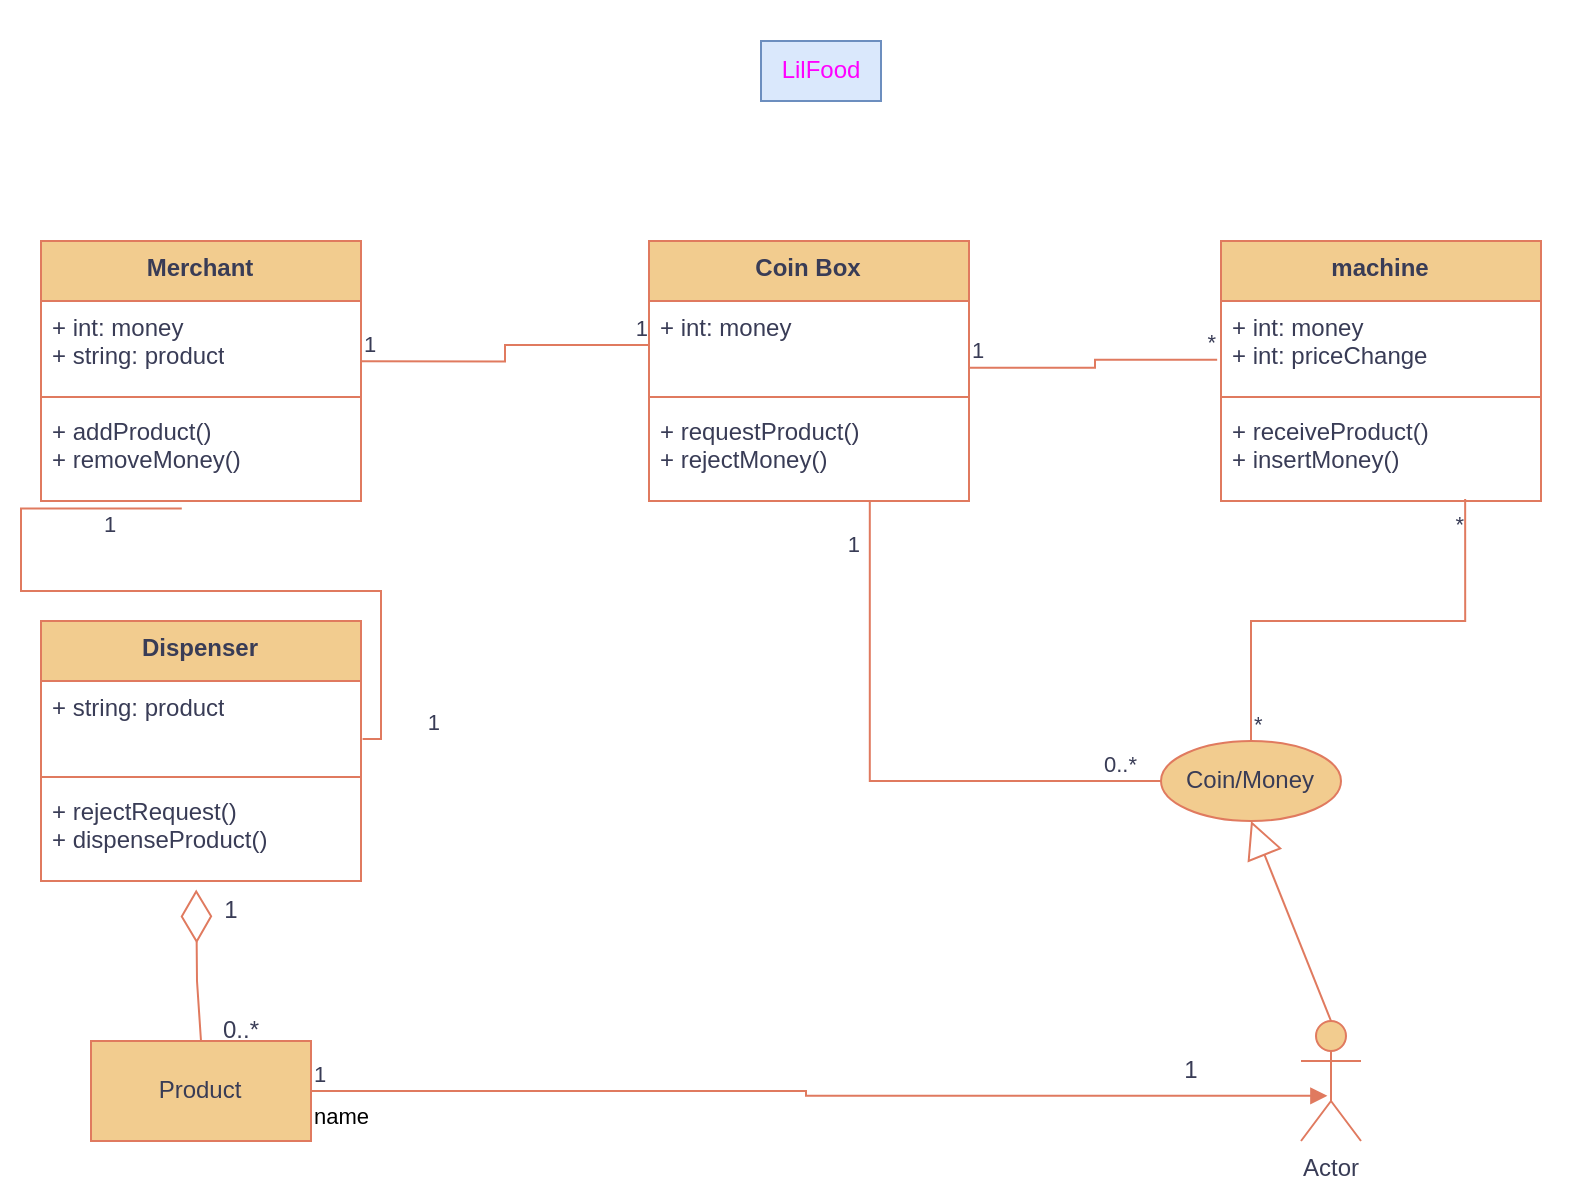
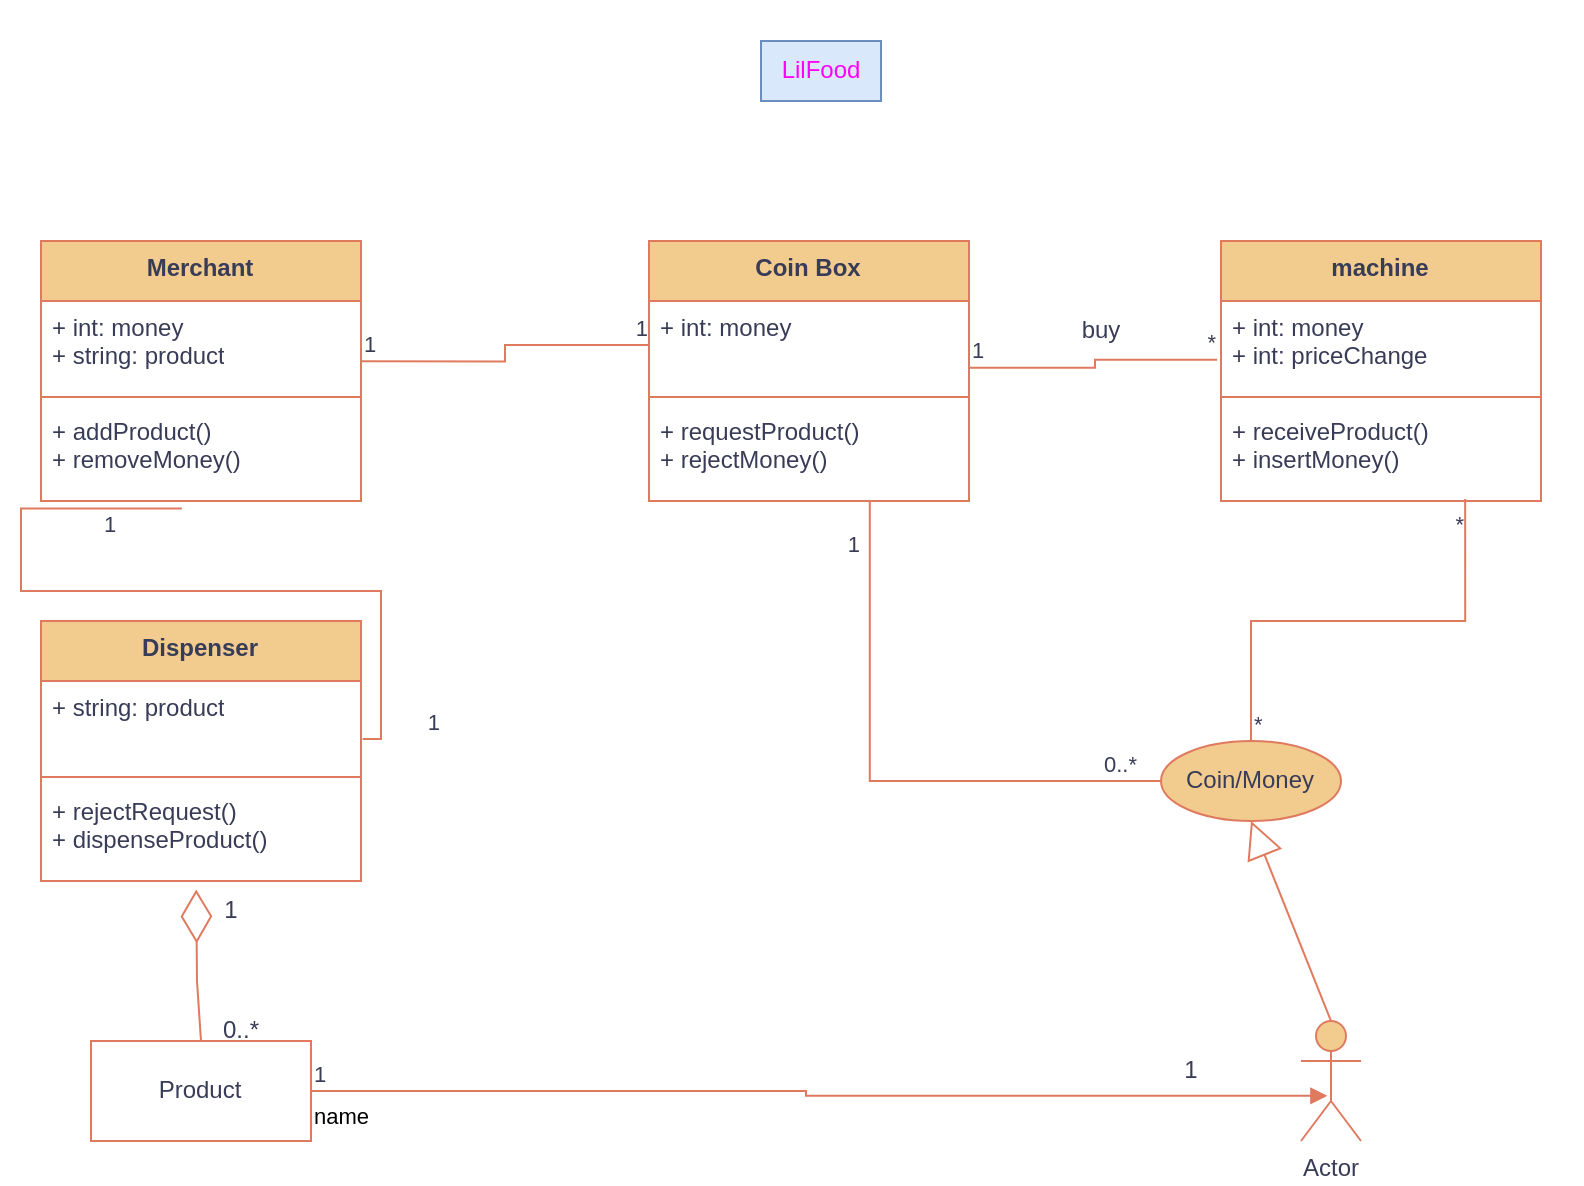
none -> (1101, 331)
(201, 1091) -> (201, 1091)
